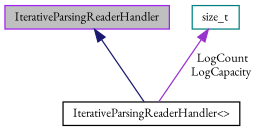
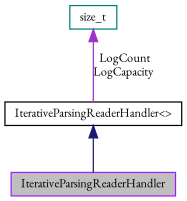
(123, 71) -> (93, 155)
